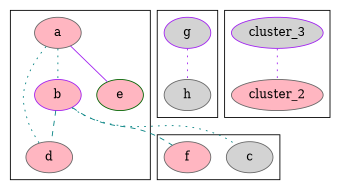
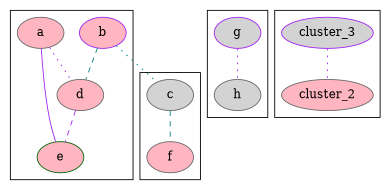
(58, 64) -> none
(24, 94) -> (60, 64)
none -> (70, 126)
(122, 126) -> (170, 126)
